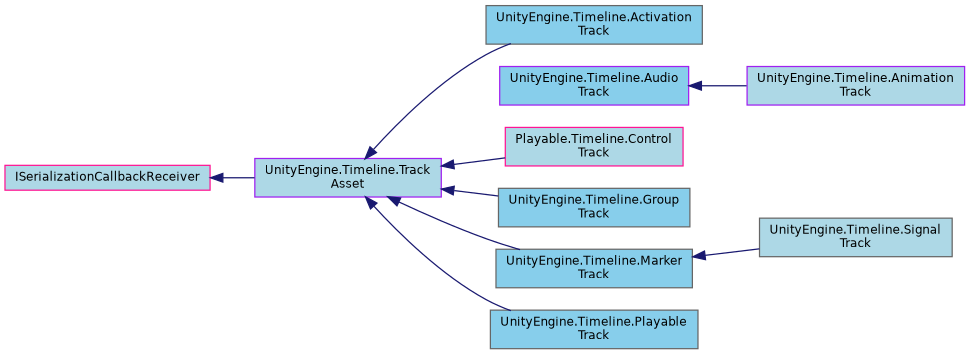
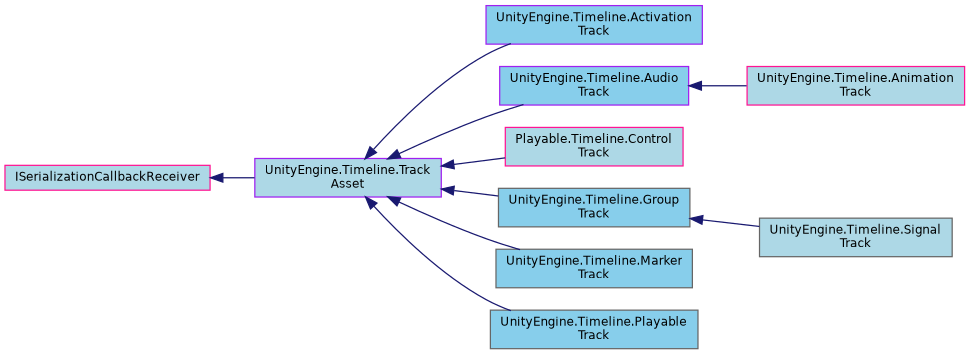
(594, 25) -> (594, 25)
(856, 86) -> (856, 86)
none -> (460, 127)
(732, 252) -> (731, 223)
